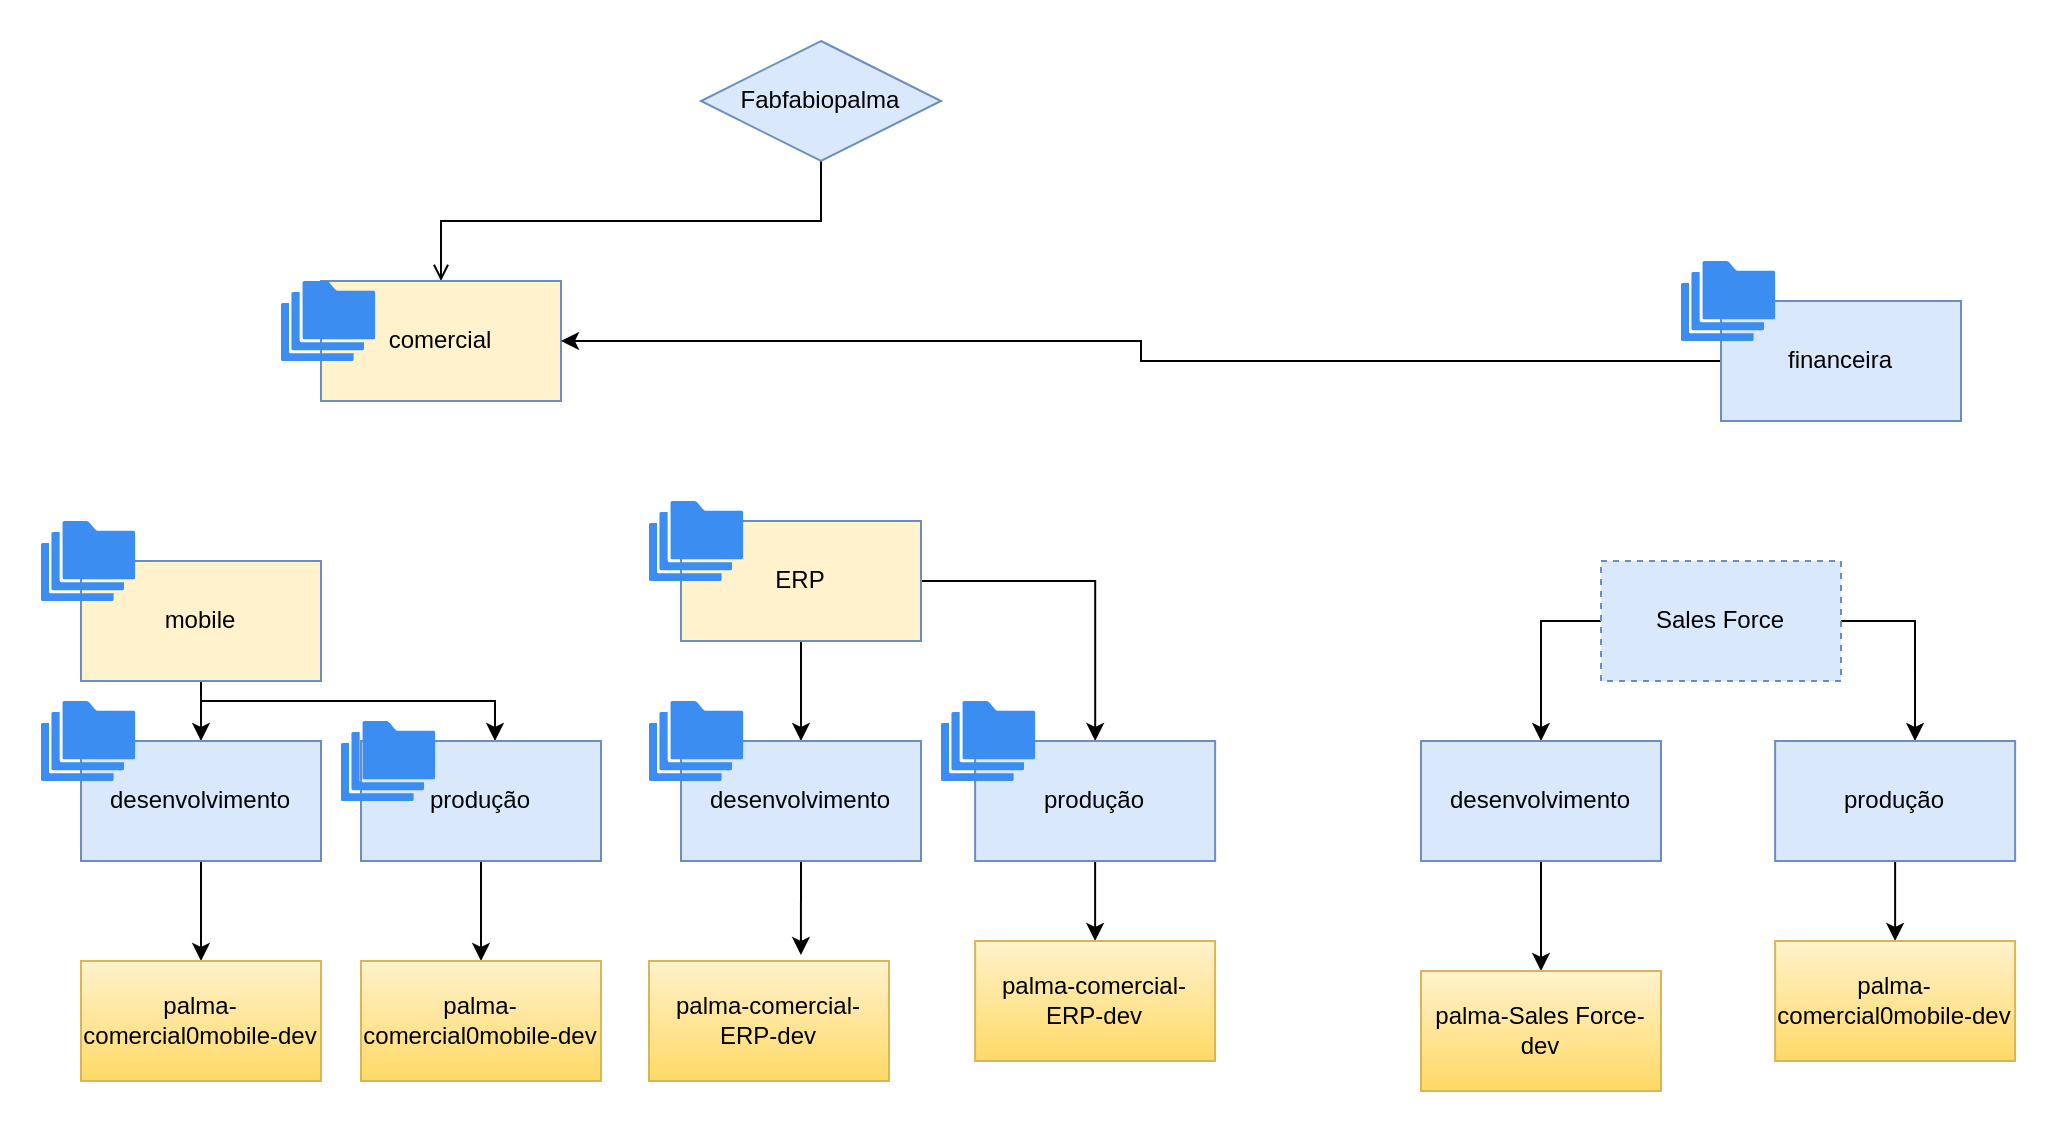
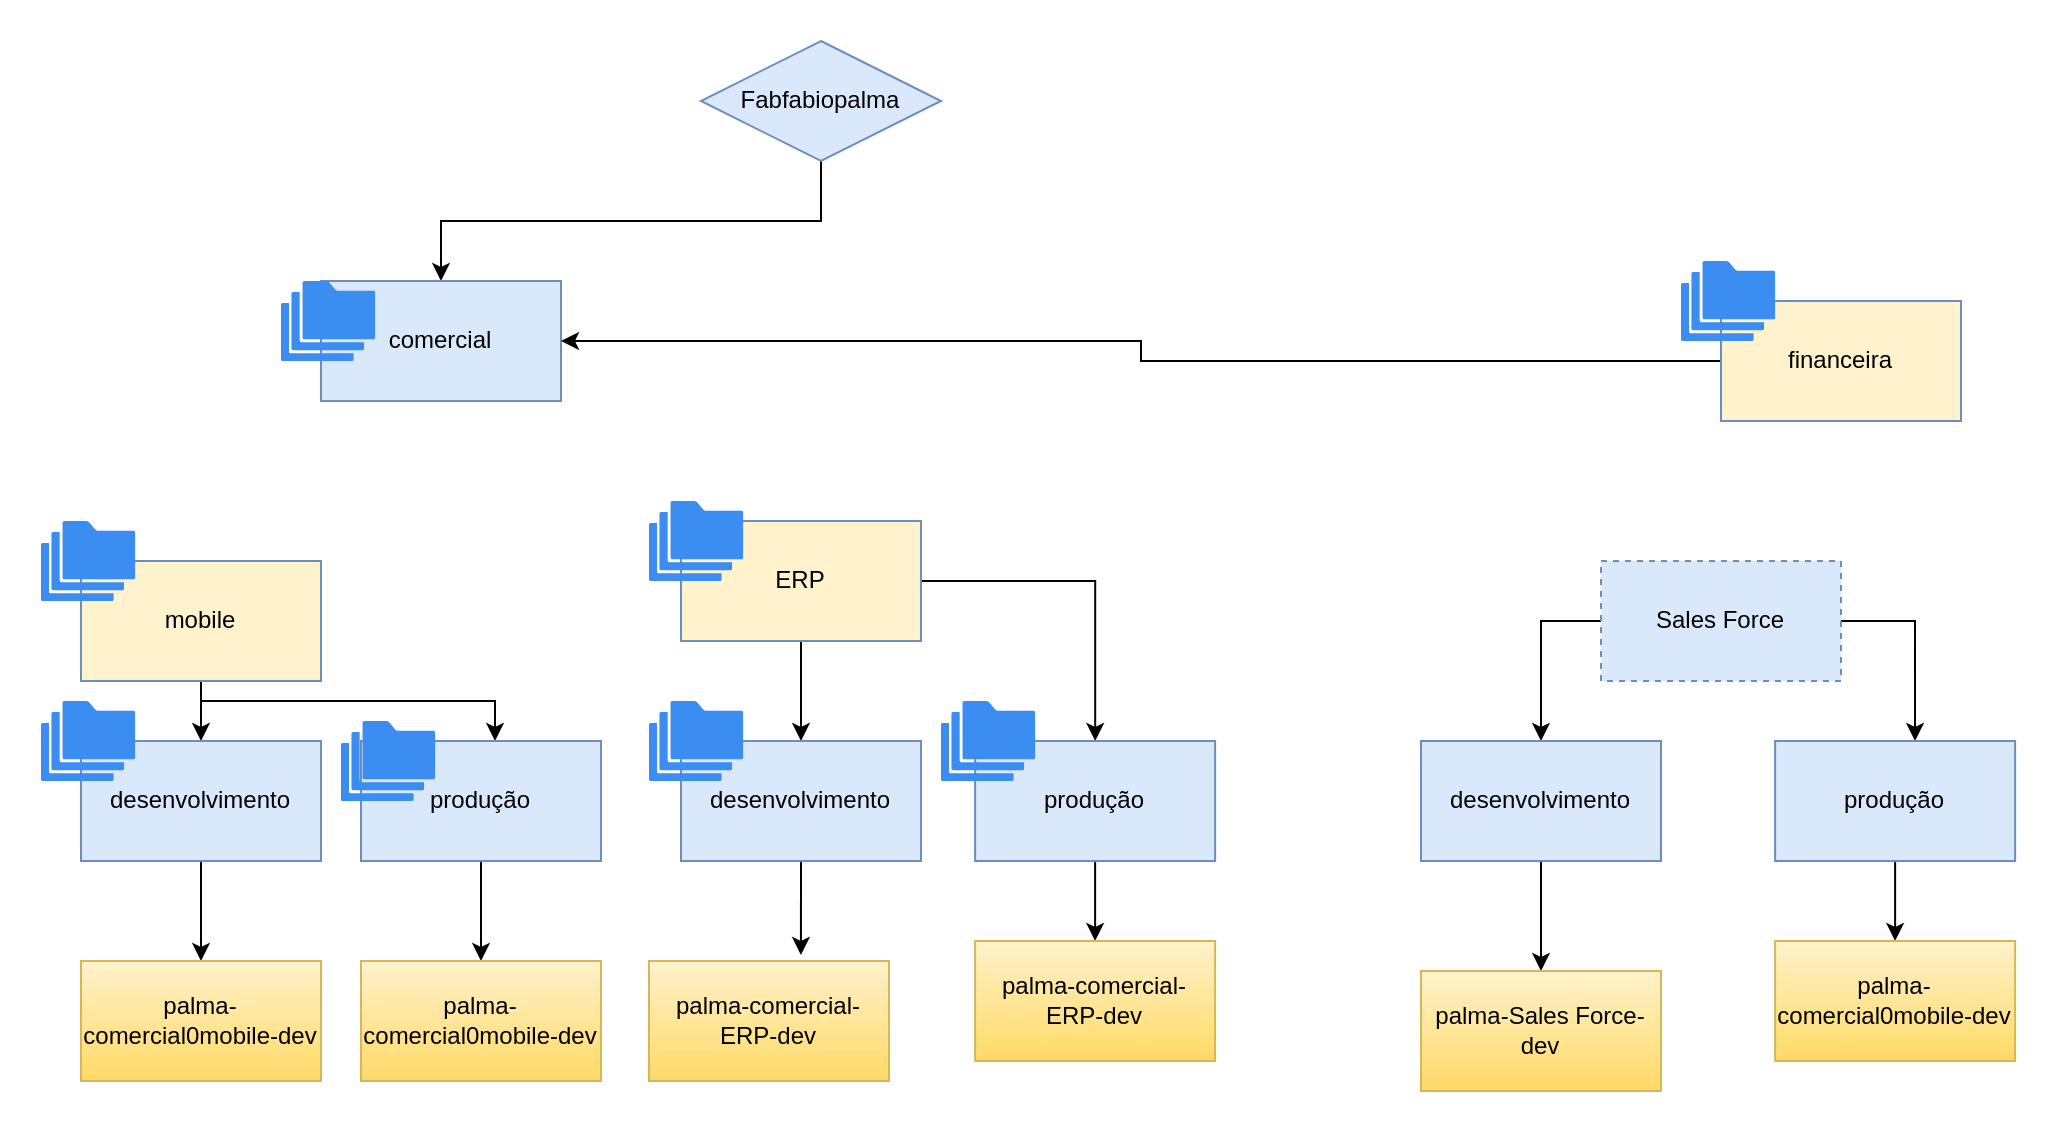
(441, 268) -> (441, 266)
(441, 341) -> (441, 341)
(1841, 361) -> (1841, 361)
